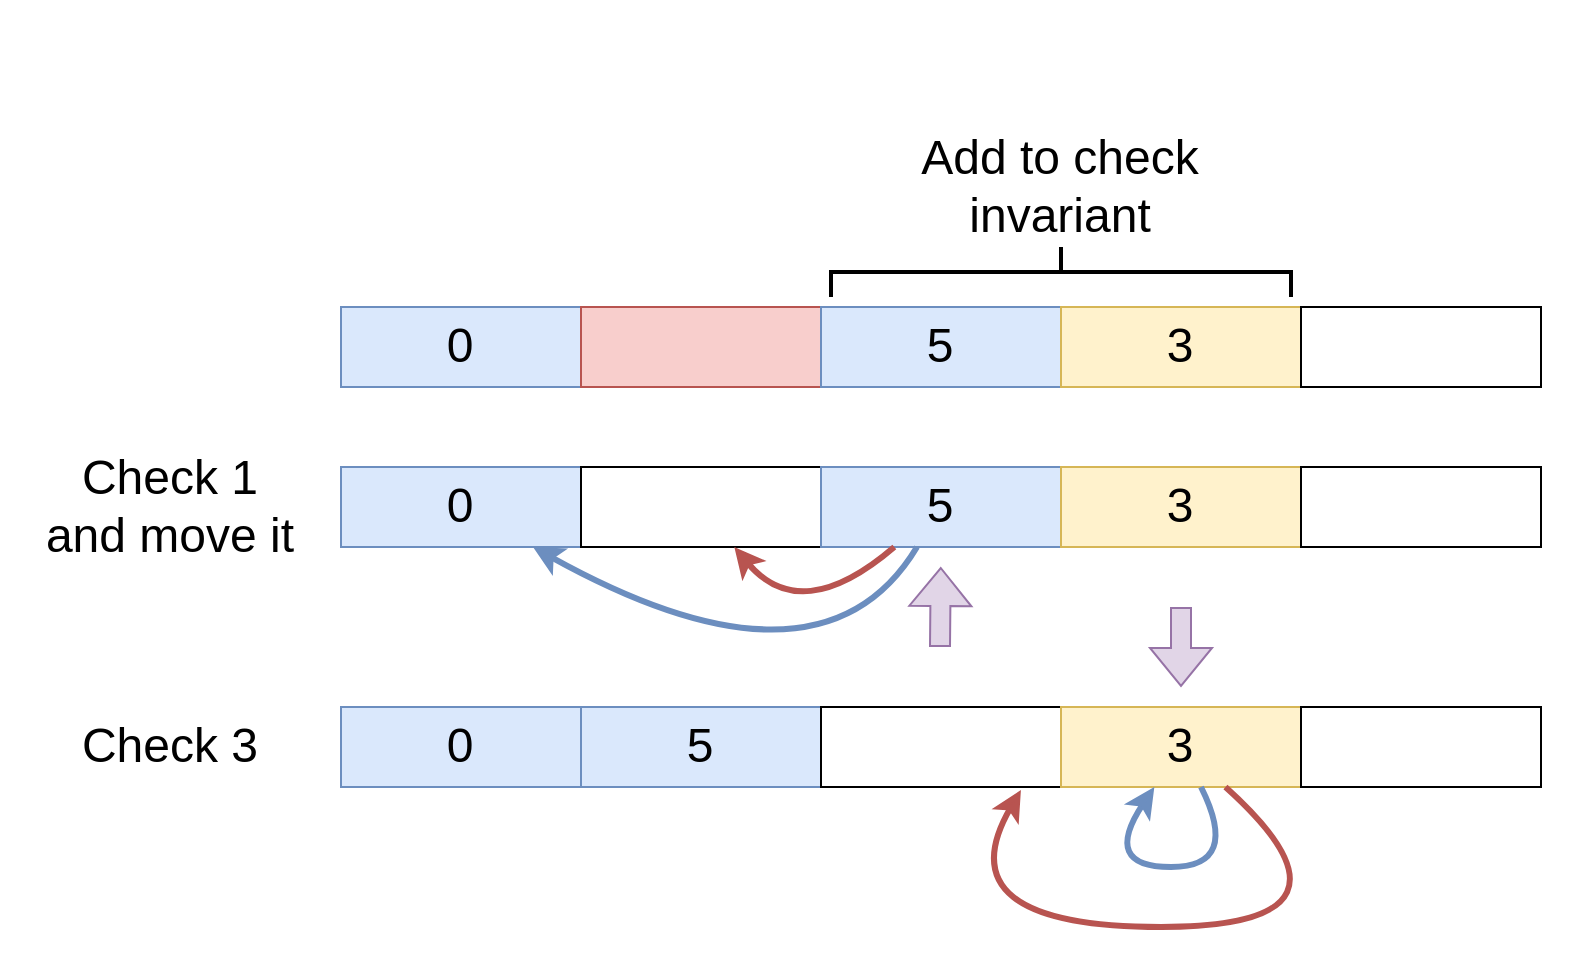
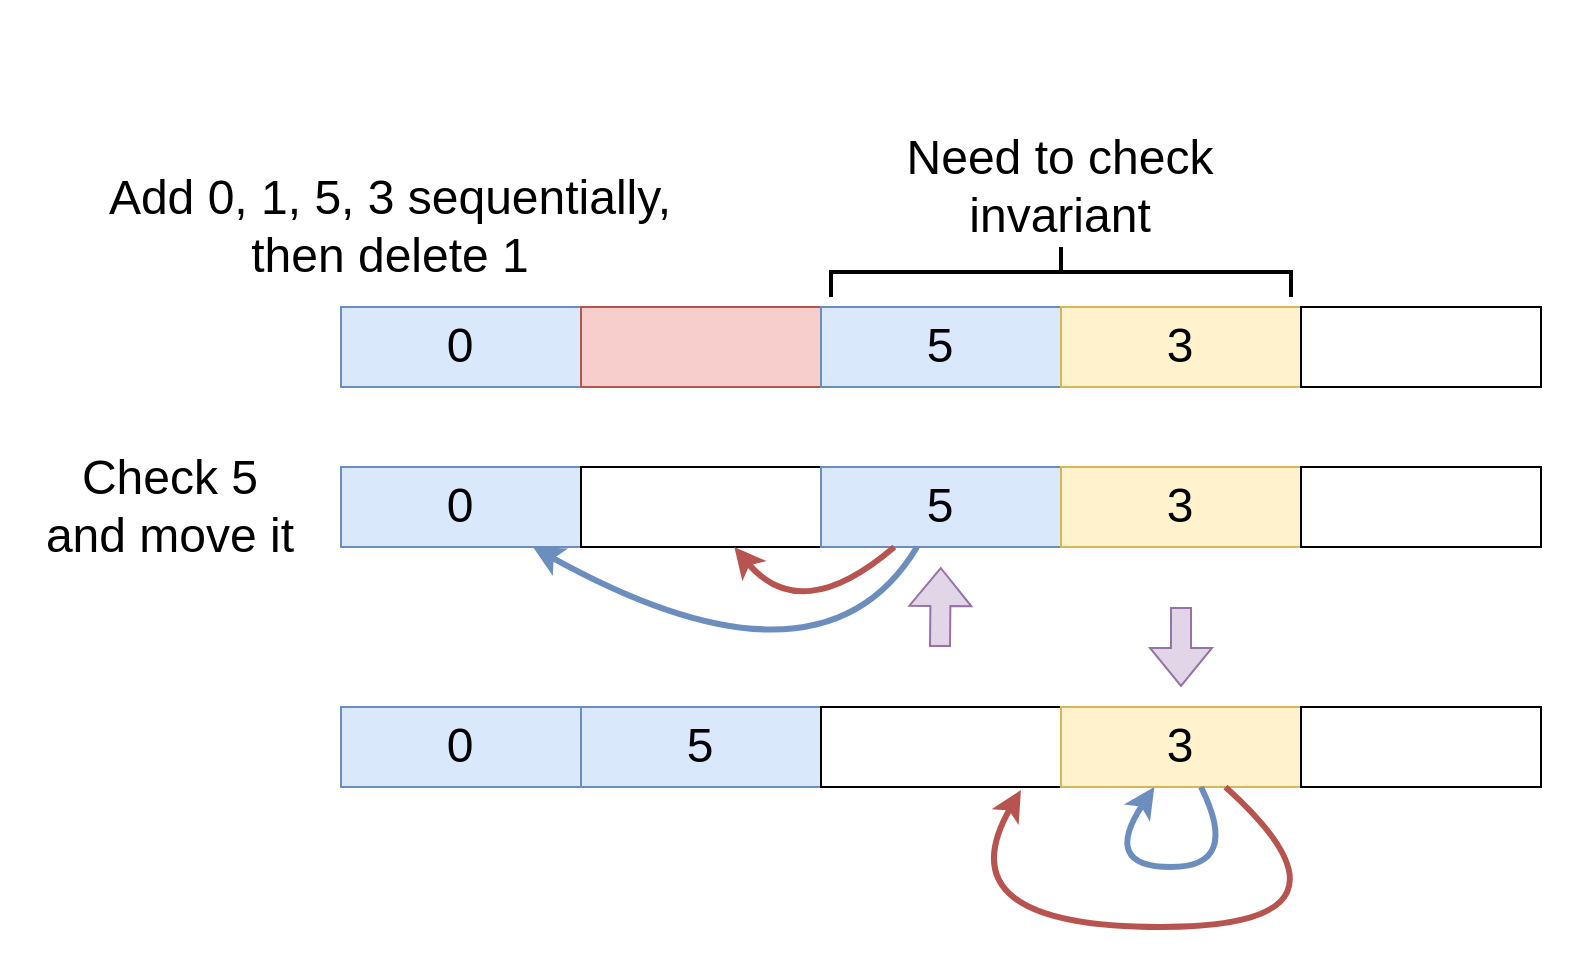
(1061, 187) -> (1061, 187)
none -> (391, 227)
(171, 507) -> (171, 507)
(171, 747) -> none
